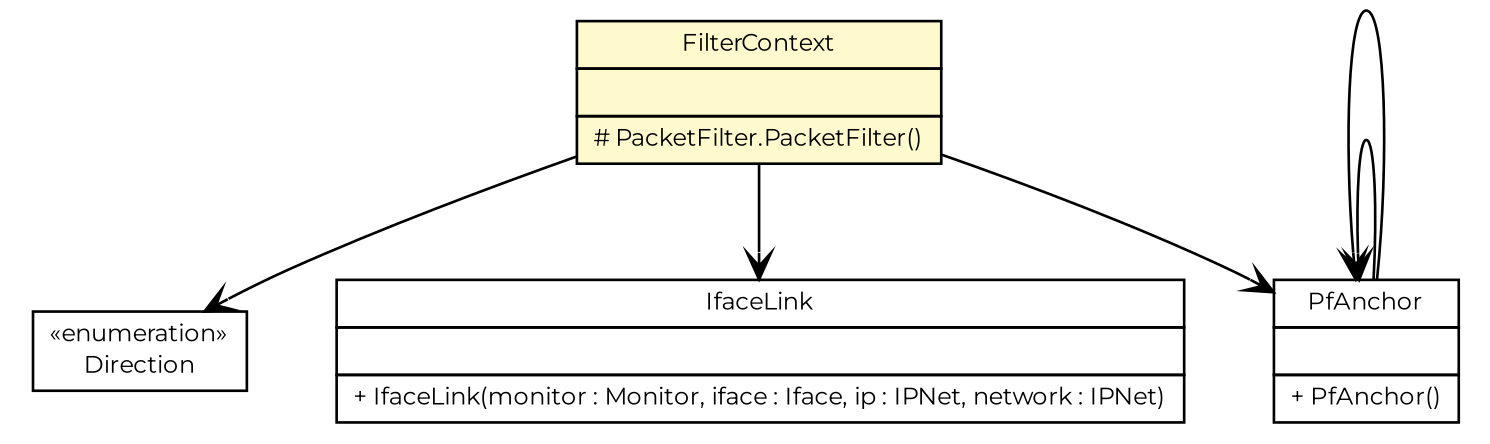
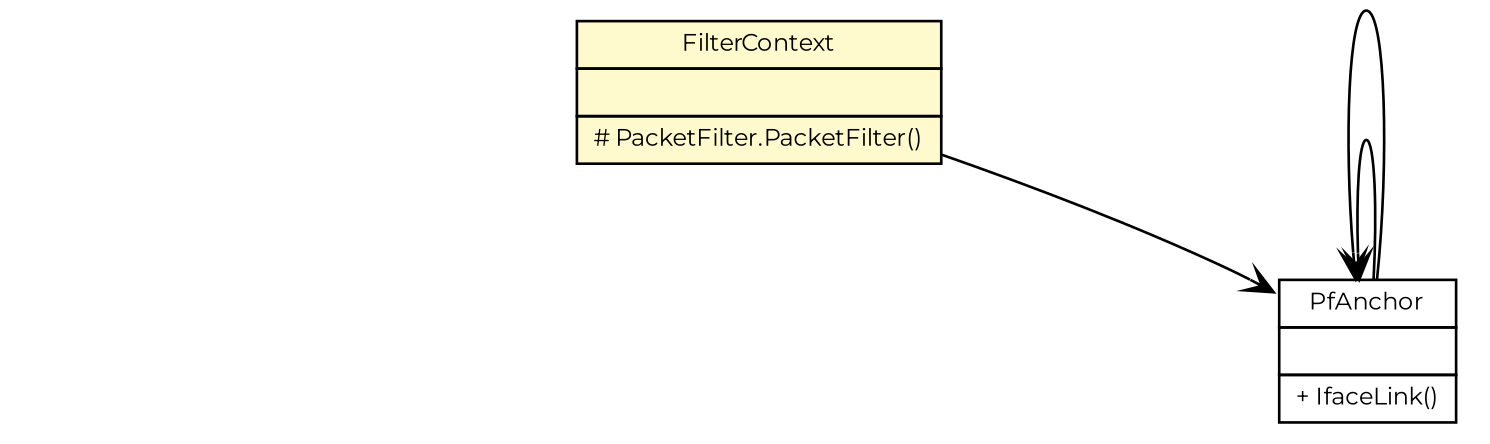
(139, 351) -> none
(759, 351) -> none
(1366, 397) -> (1368, 397)
